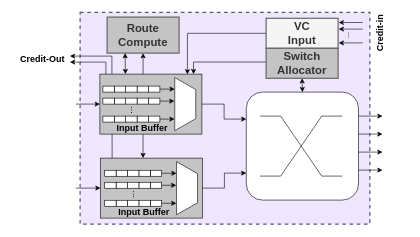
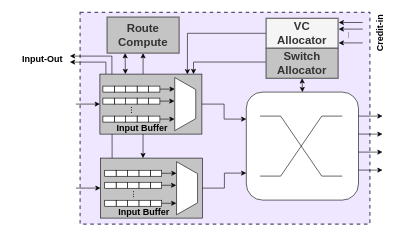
(302, 33) -> (302, 33)
(43, 59) -> (43, 59)
